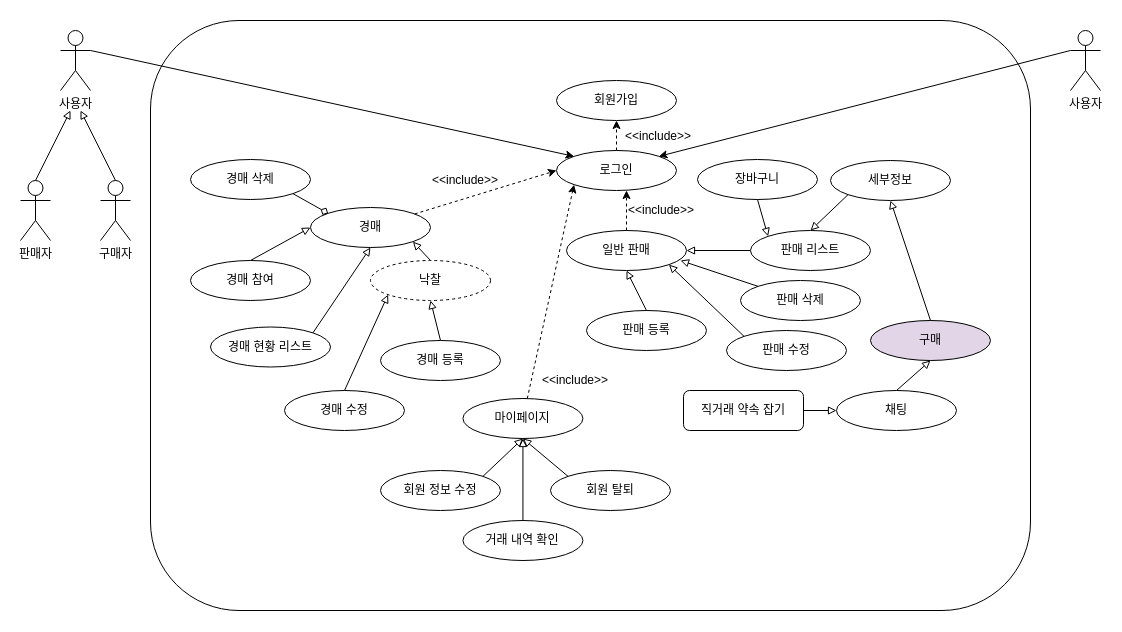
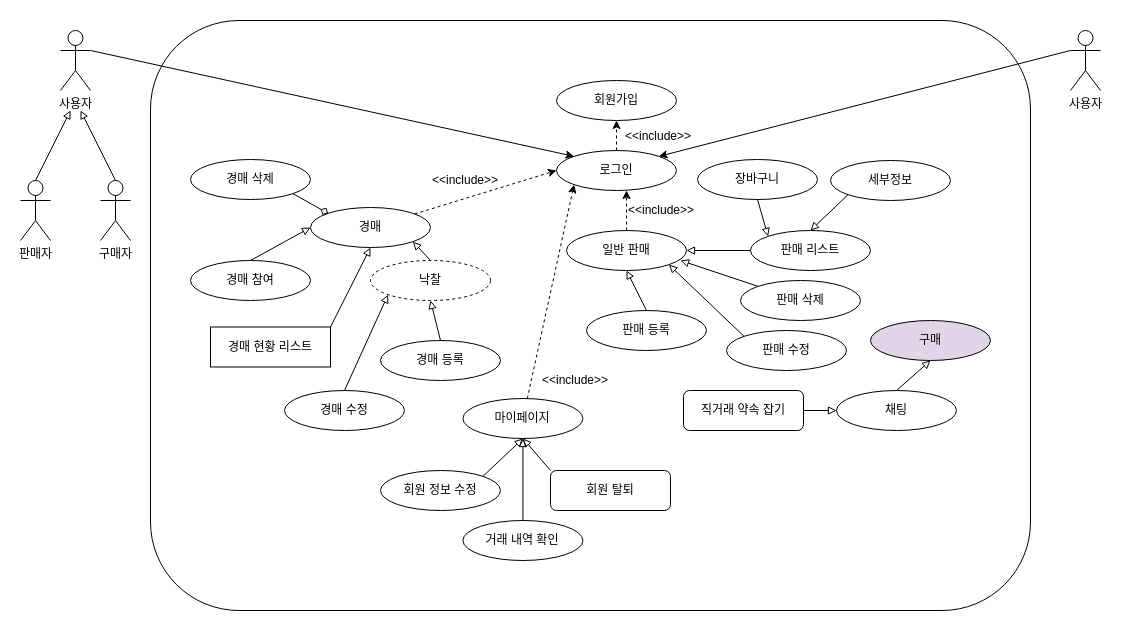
(912, 264) -> none
(271, 347) -> (271, 347)
(611, 491) -> (611, 491)
